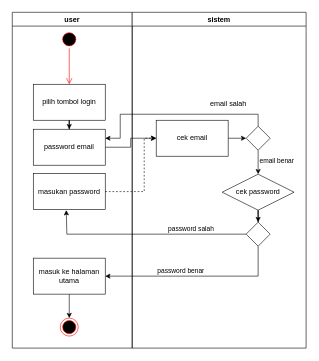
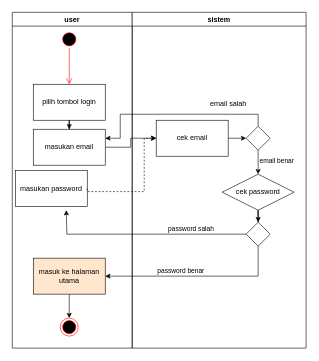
(69, 147) -> (69, 147)
(69, 192) -> (51, 189)
(69, 276) -> (69, 276)
